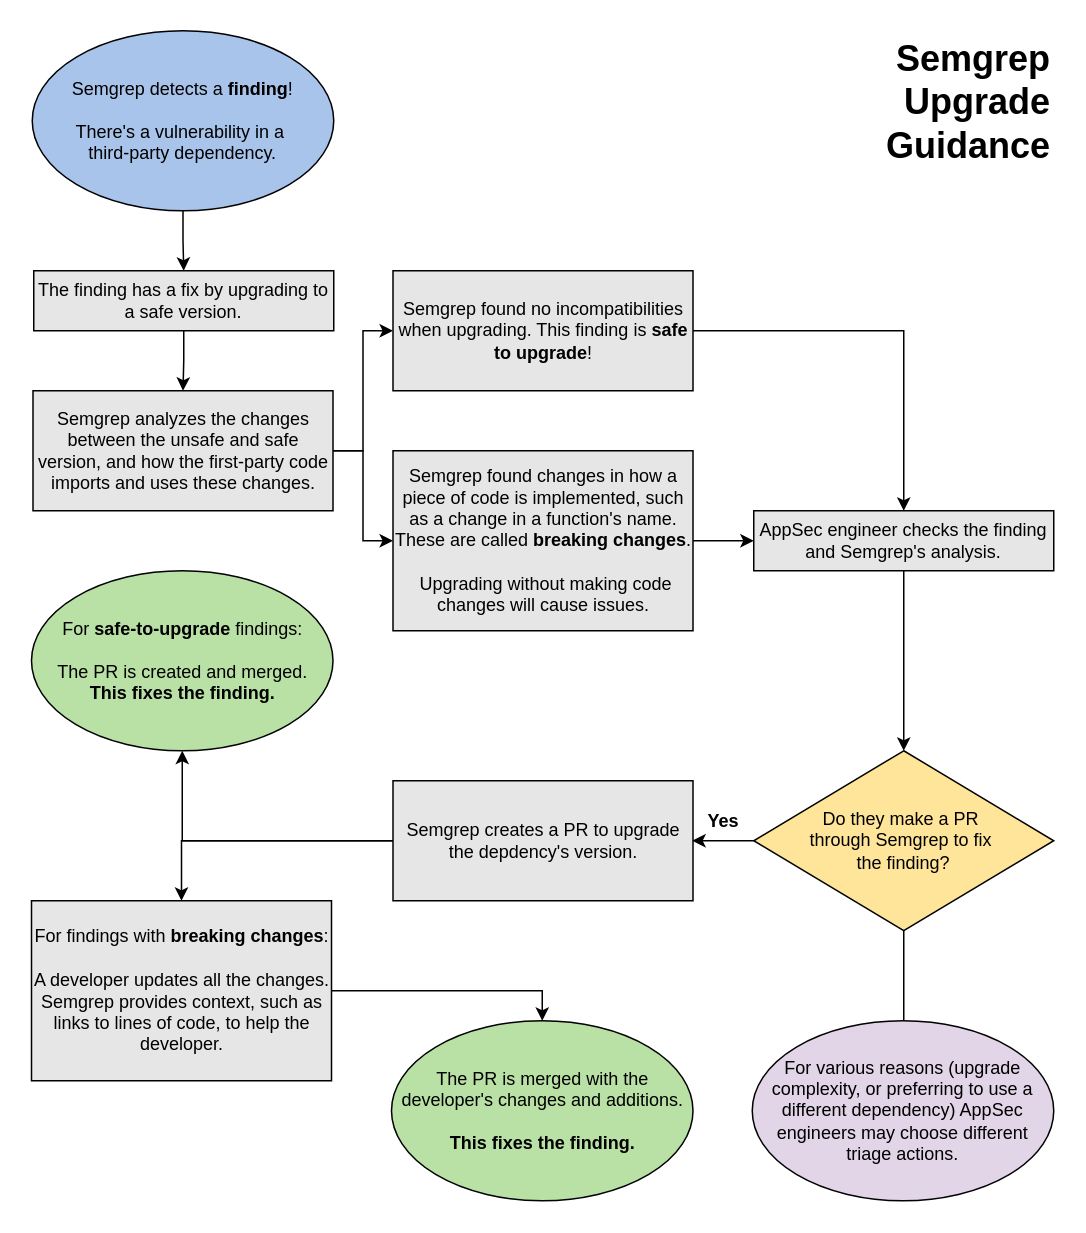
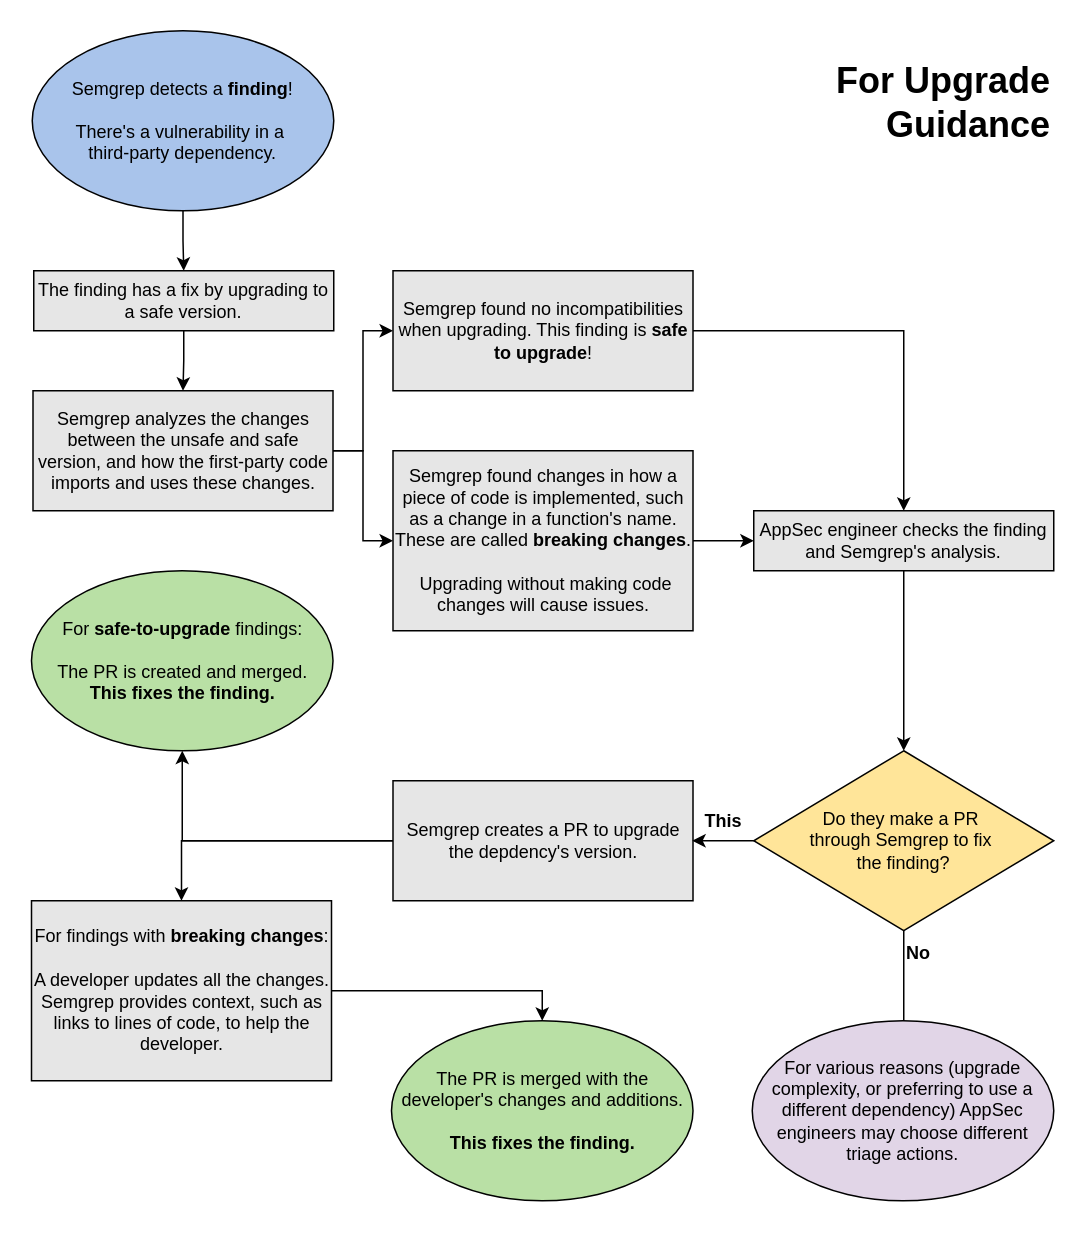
(940, 103) -> (957, 103)
(724, 821) -> (724, 821)
none -> (919, 953)
